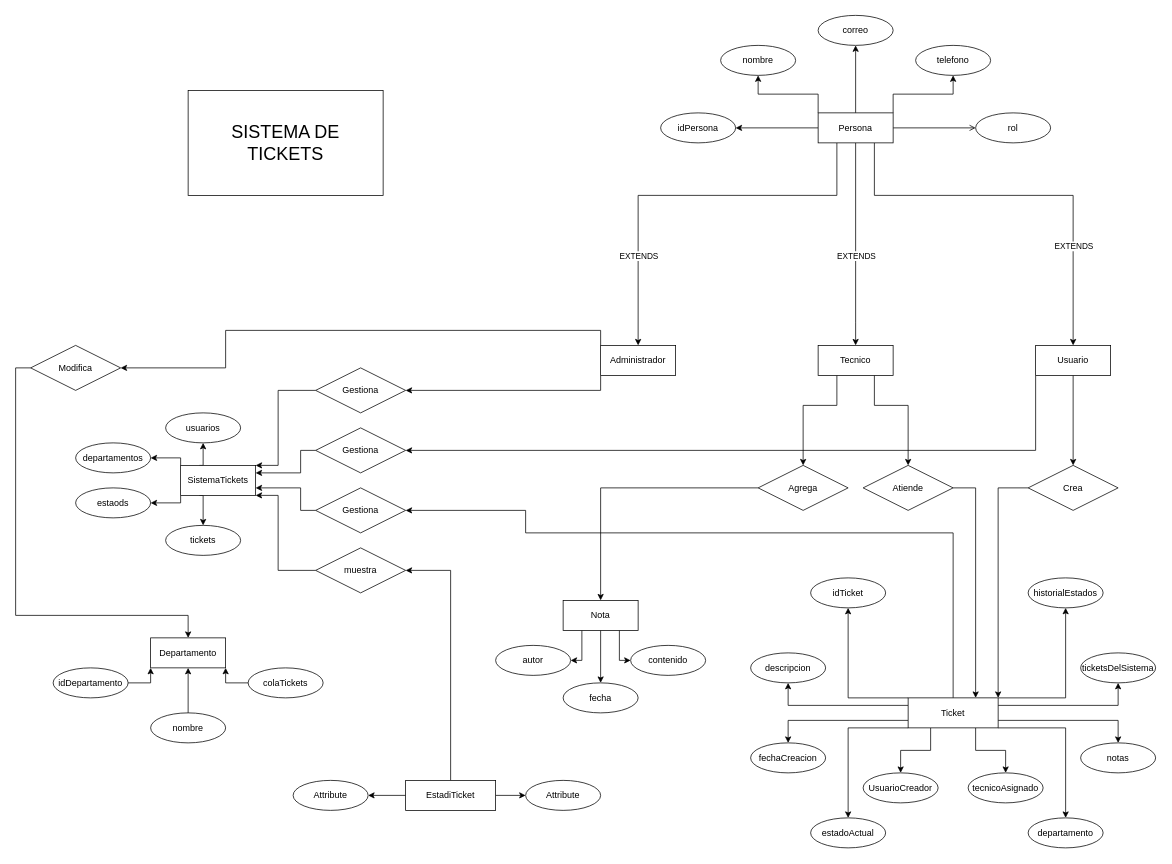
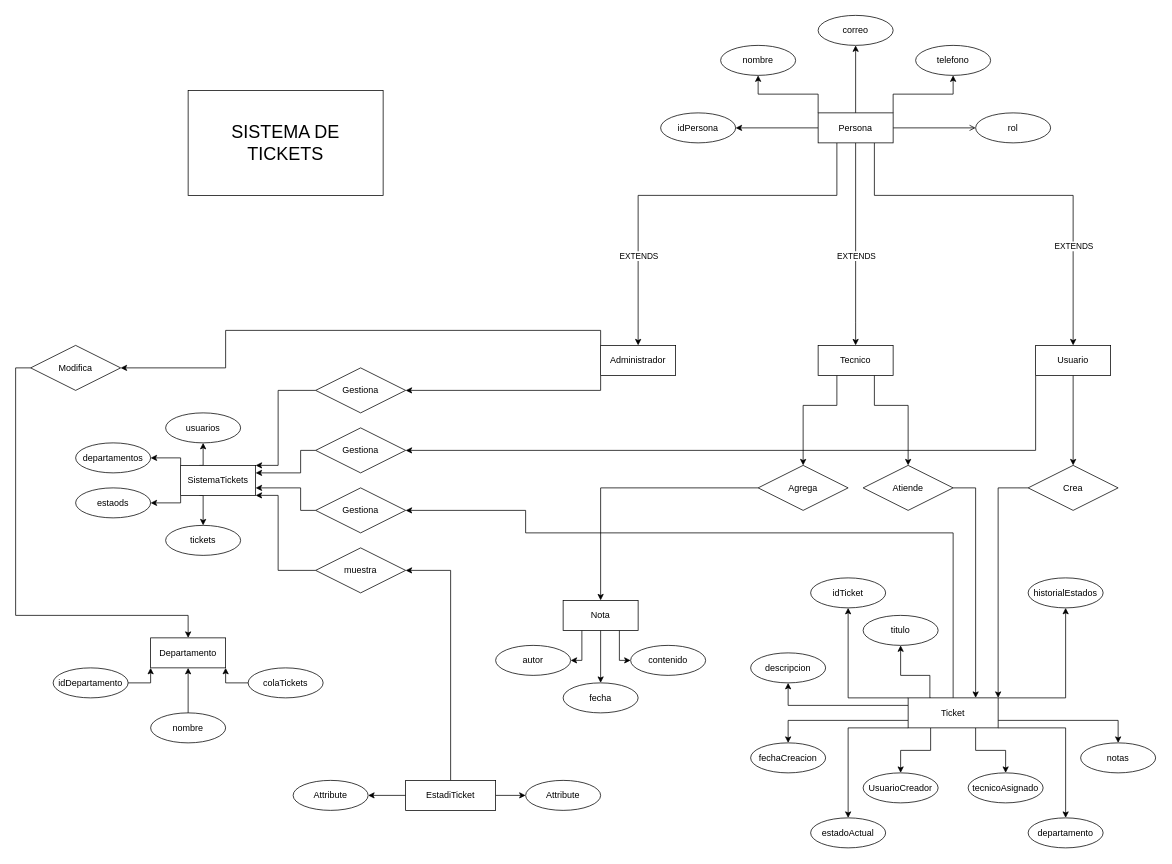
none -> (900, 630)
(1118, 668) -> none
none -> (903, 675)
(1059, 705) -> none
